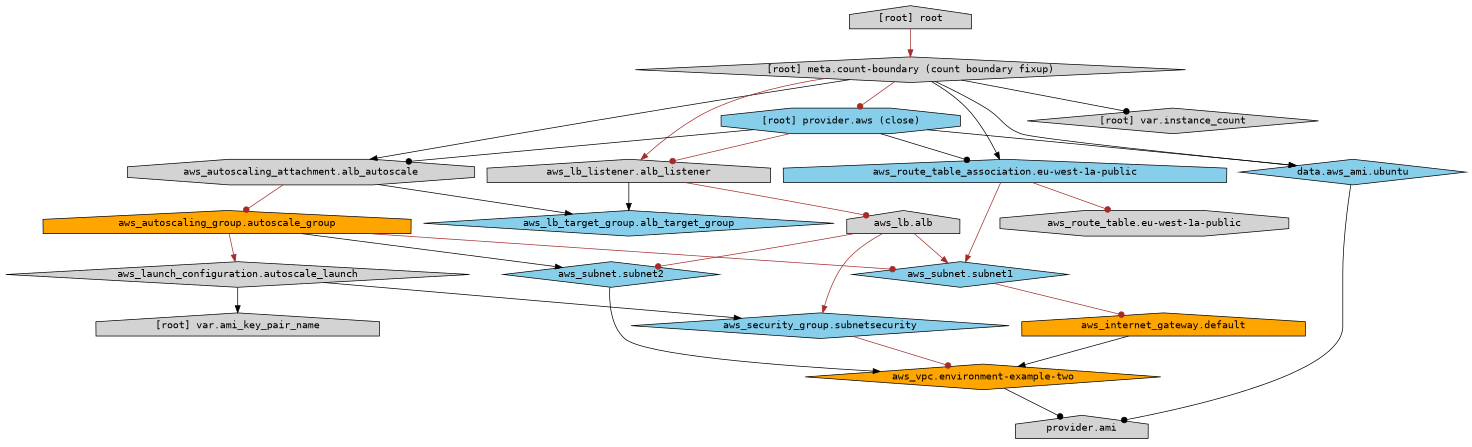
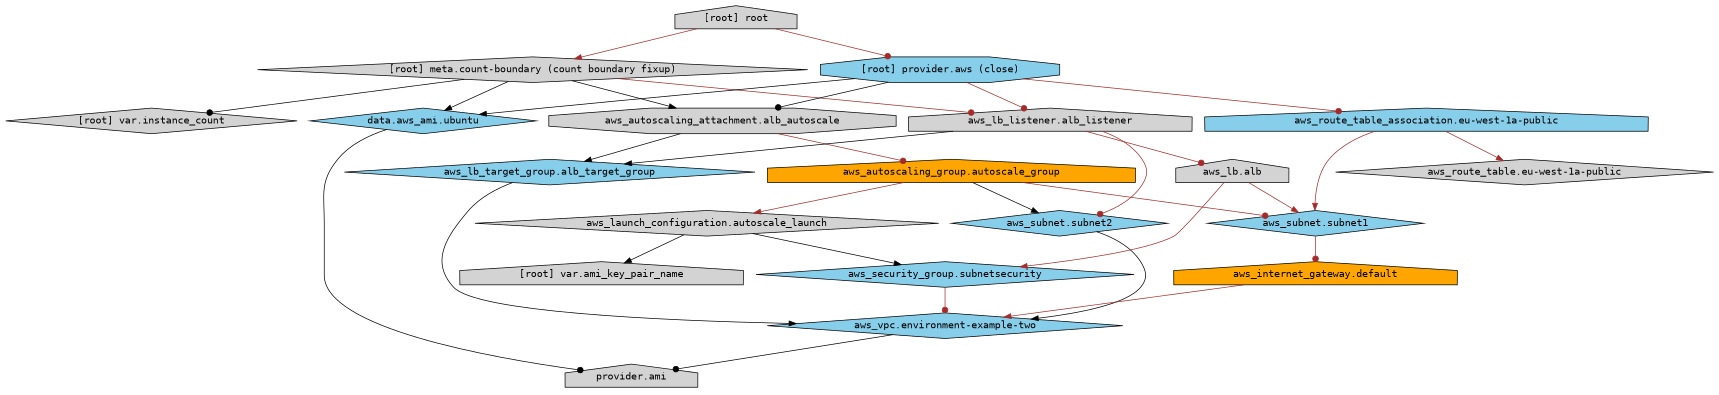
(878, 93) -> (830, 42)
(725, 104) -> (793, 95)
(970, 112) -> none
(922, 146) -> (1179, 95)
(1069, 195) -> (1471, 144)
(1144, 223) -> (1525, 172)
(758, 250) -> (1147, 172)
none -> (550, 310)
(1077, 350) -> (1133, 300)
(983, 377) -> (945, 326)
